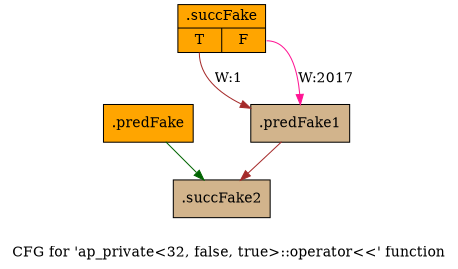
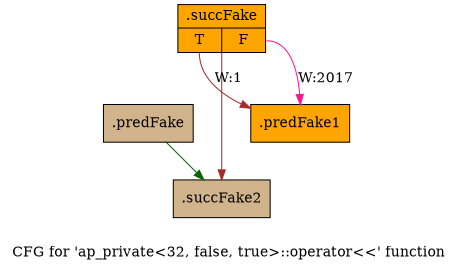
(148, 123) -> (148, 123)
(300, 123) -> (300, 123)
(265, 157) -> (222, 111)
